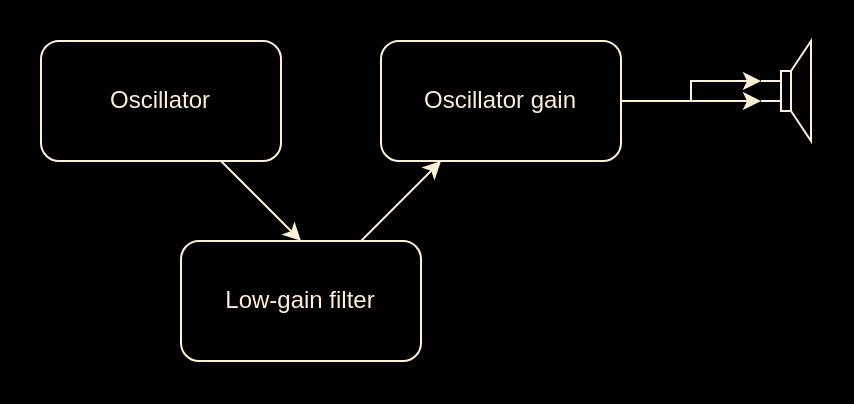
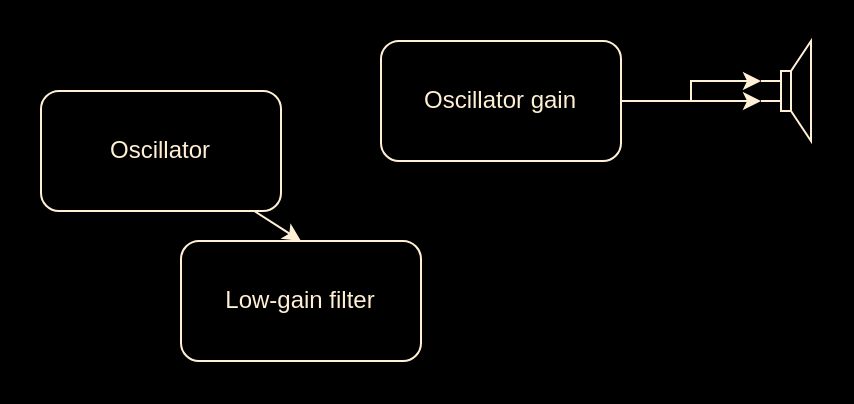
(161, 101) -> (161, 151)
(397, 206) -> none
